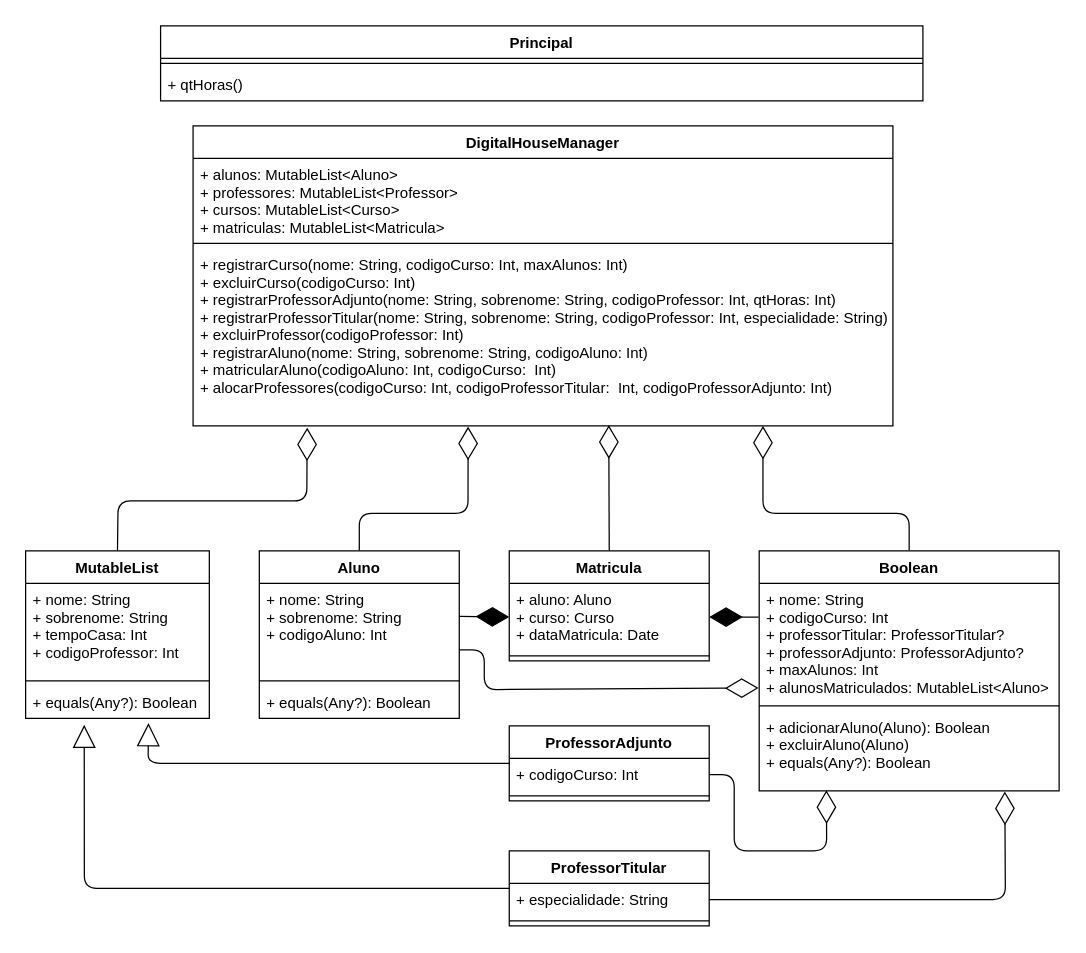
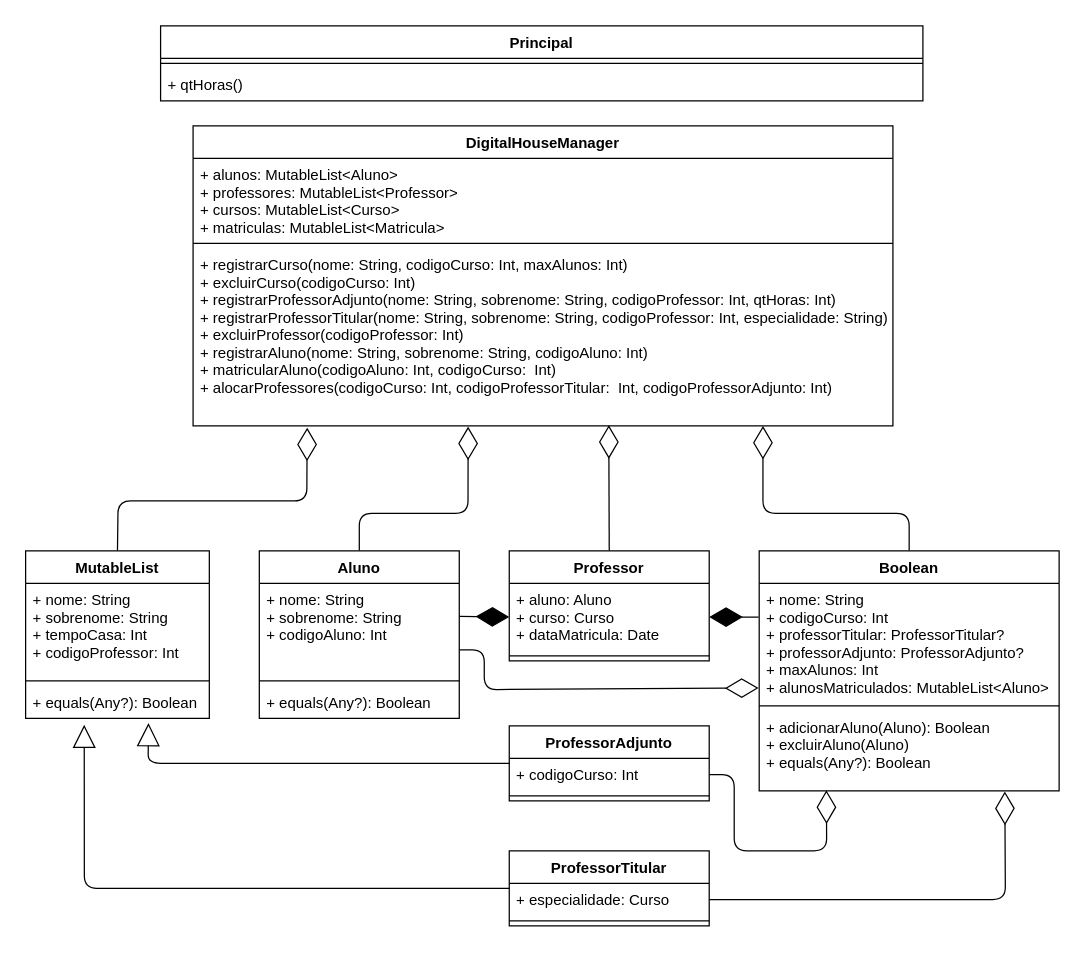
(609, 568) -> (609, 568)
(599, 900) -> (597, 900)
